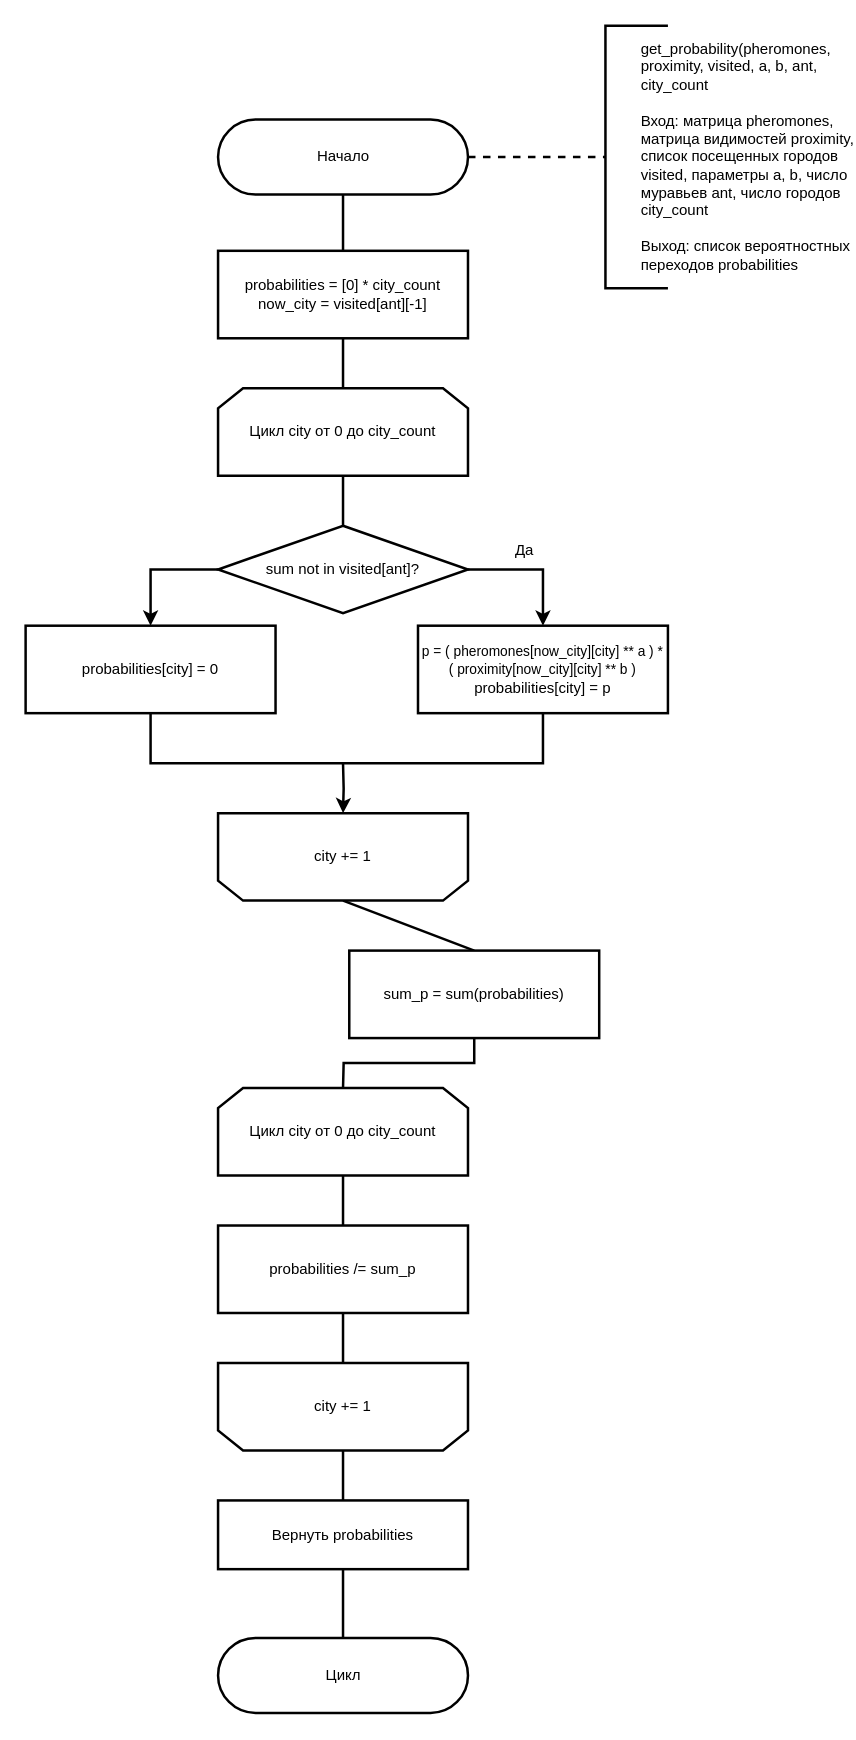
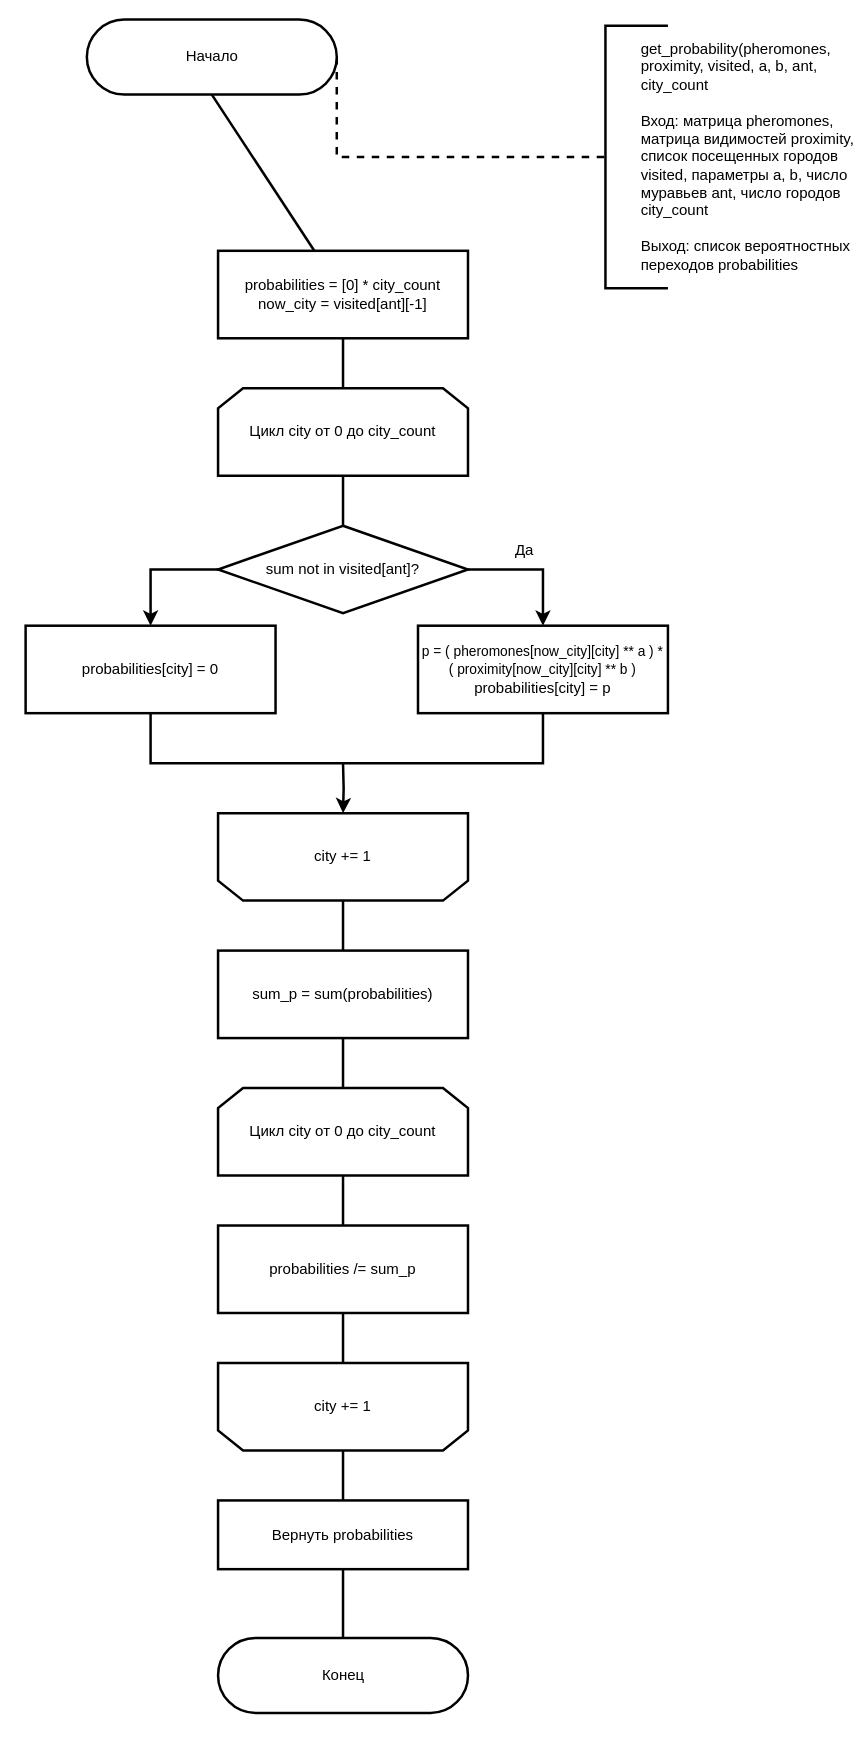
(343, 157) -> (212, 57)
(474, 994) -> (343, 994)
(344, 1676) -> (344, 1676)
